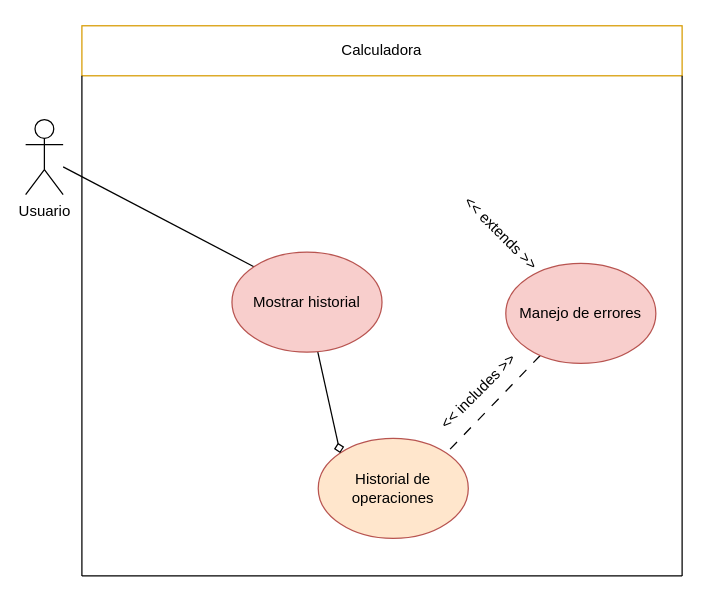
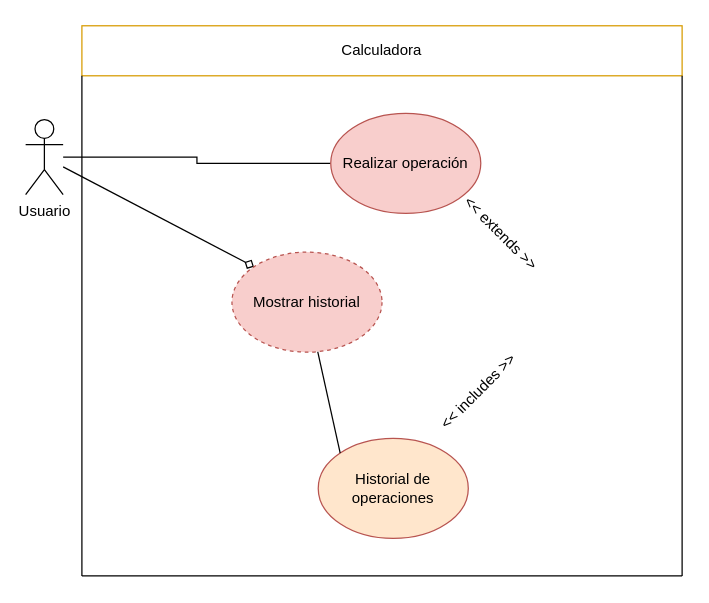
none -> (197, 160)
none -> (406, 163)
(248, 263) -> (244, 261)
(307, 302) -> (307, 302)
(581, 313) -> none
(495, 402) -> none
(338, 442) -> (339, 447)
